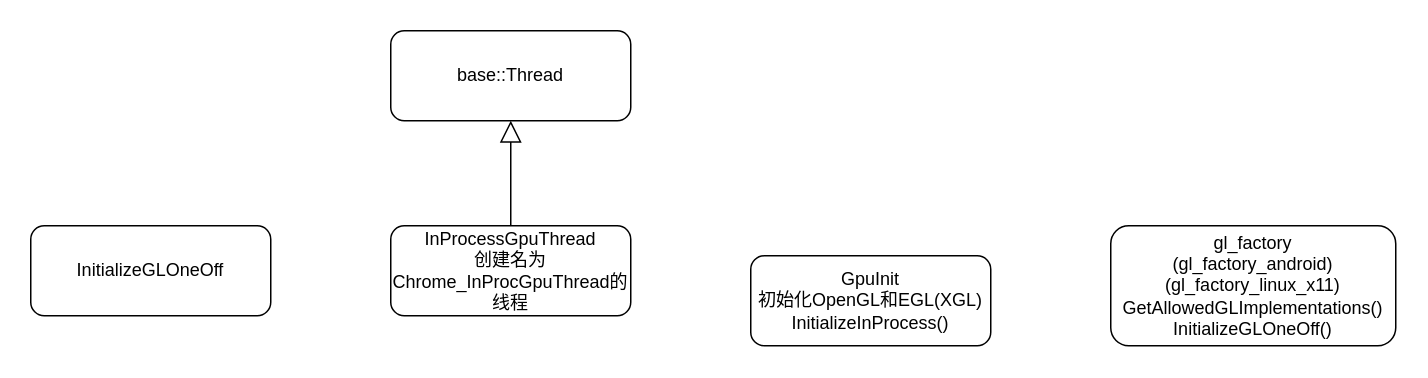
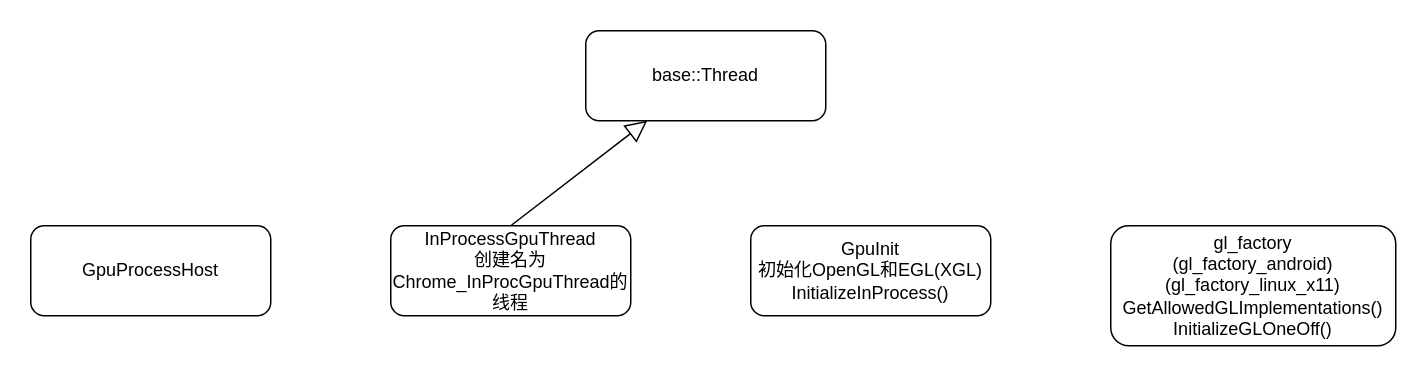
(511, 76) -> (706, 76)
(151, 271) -> (151, 271)
(871, 301) -> (871, 271)
